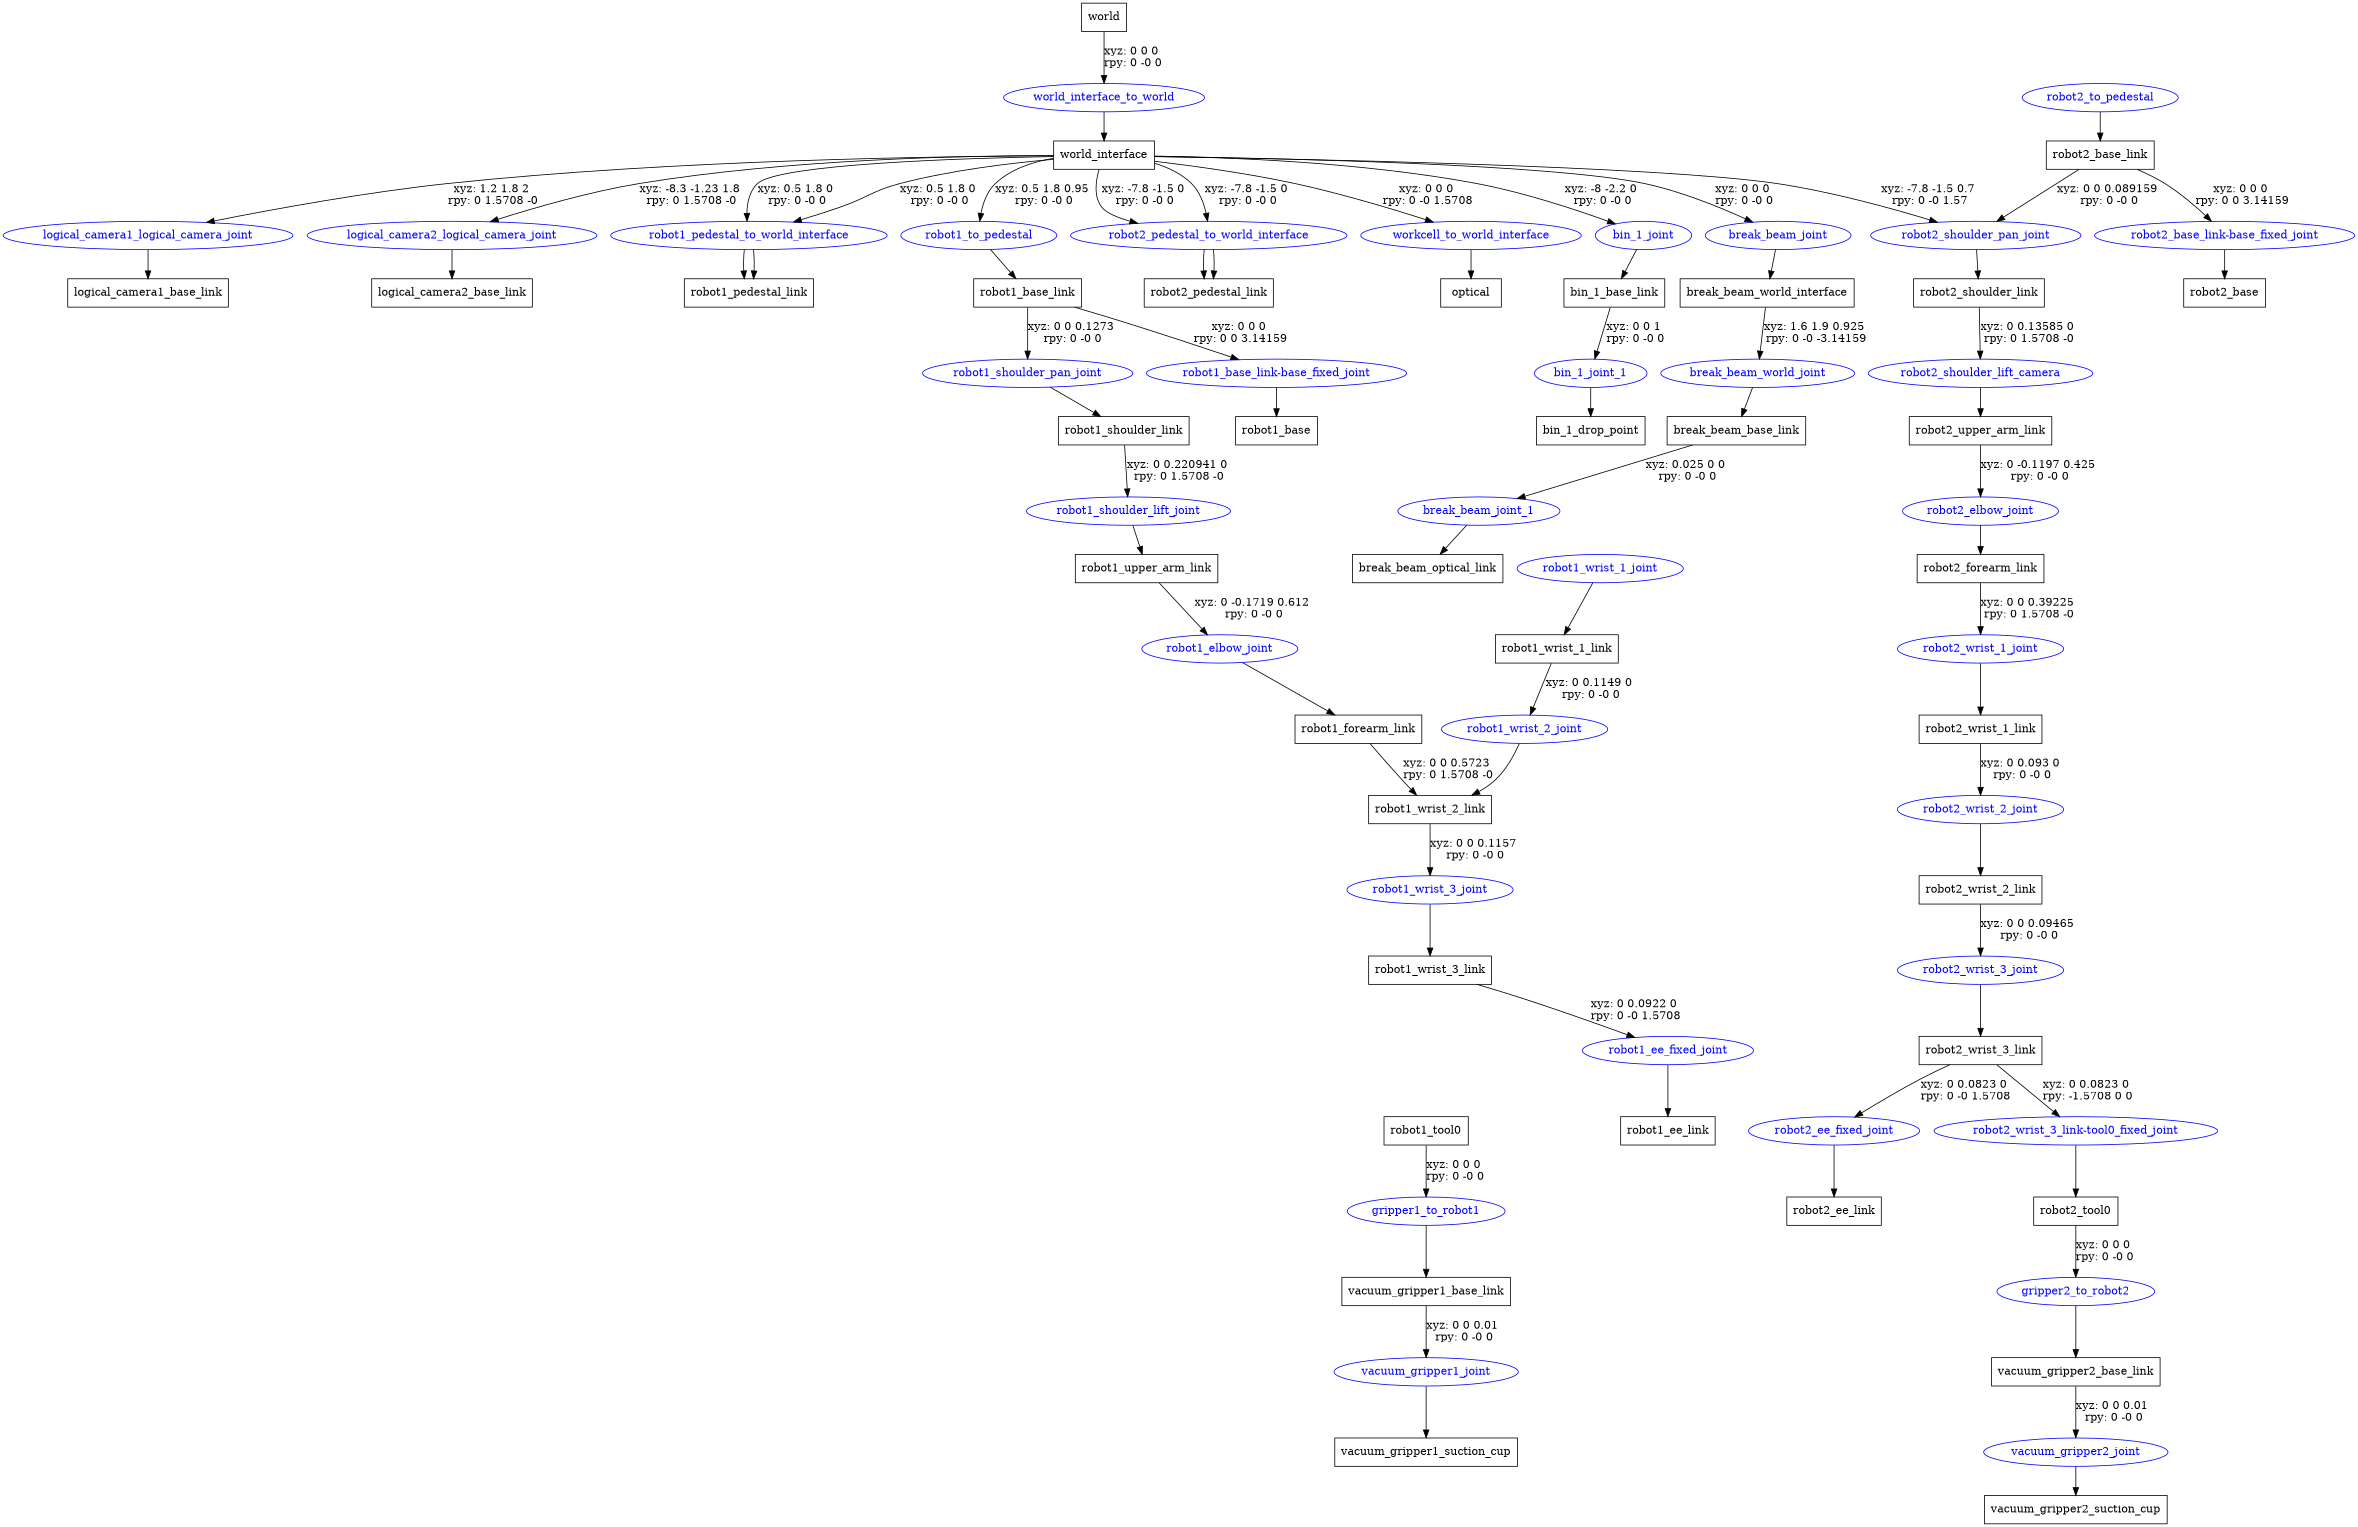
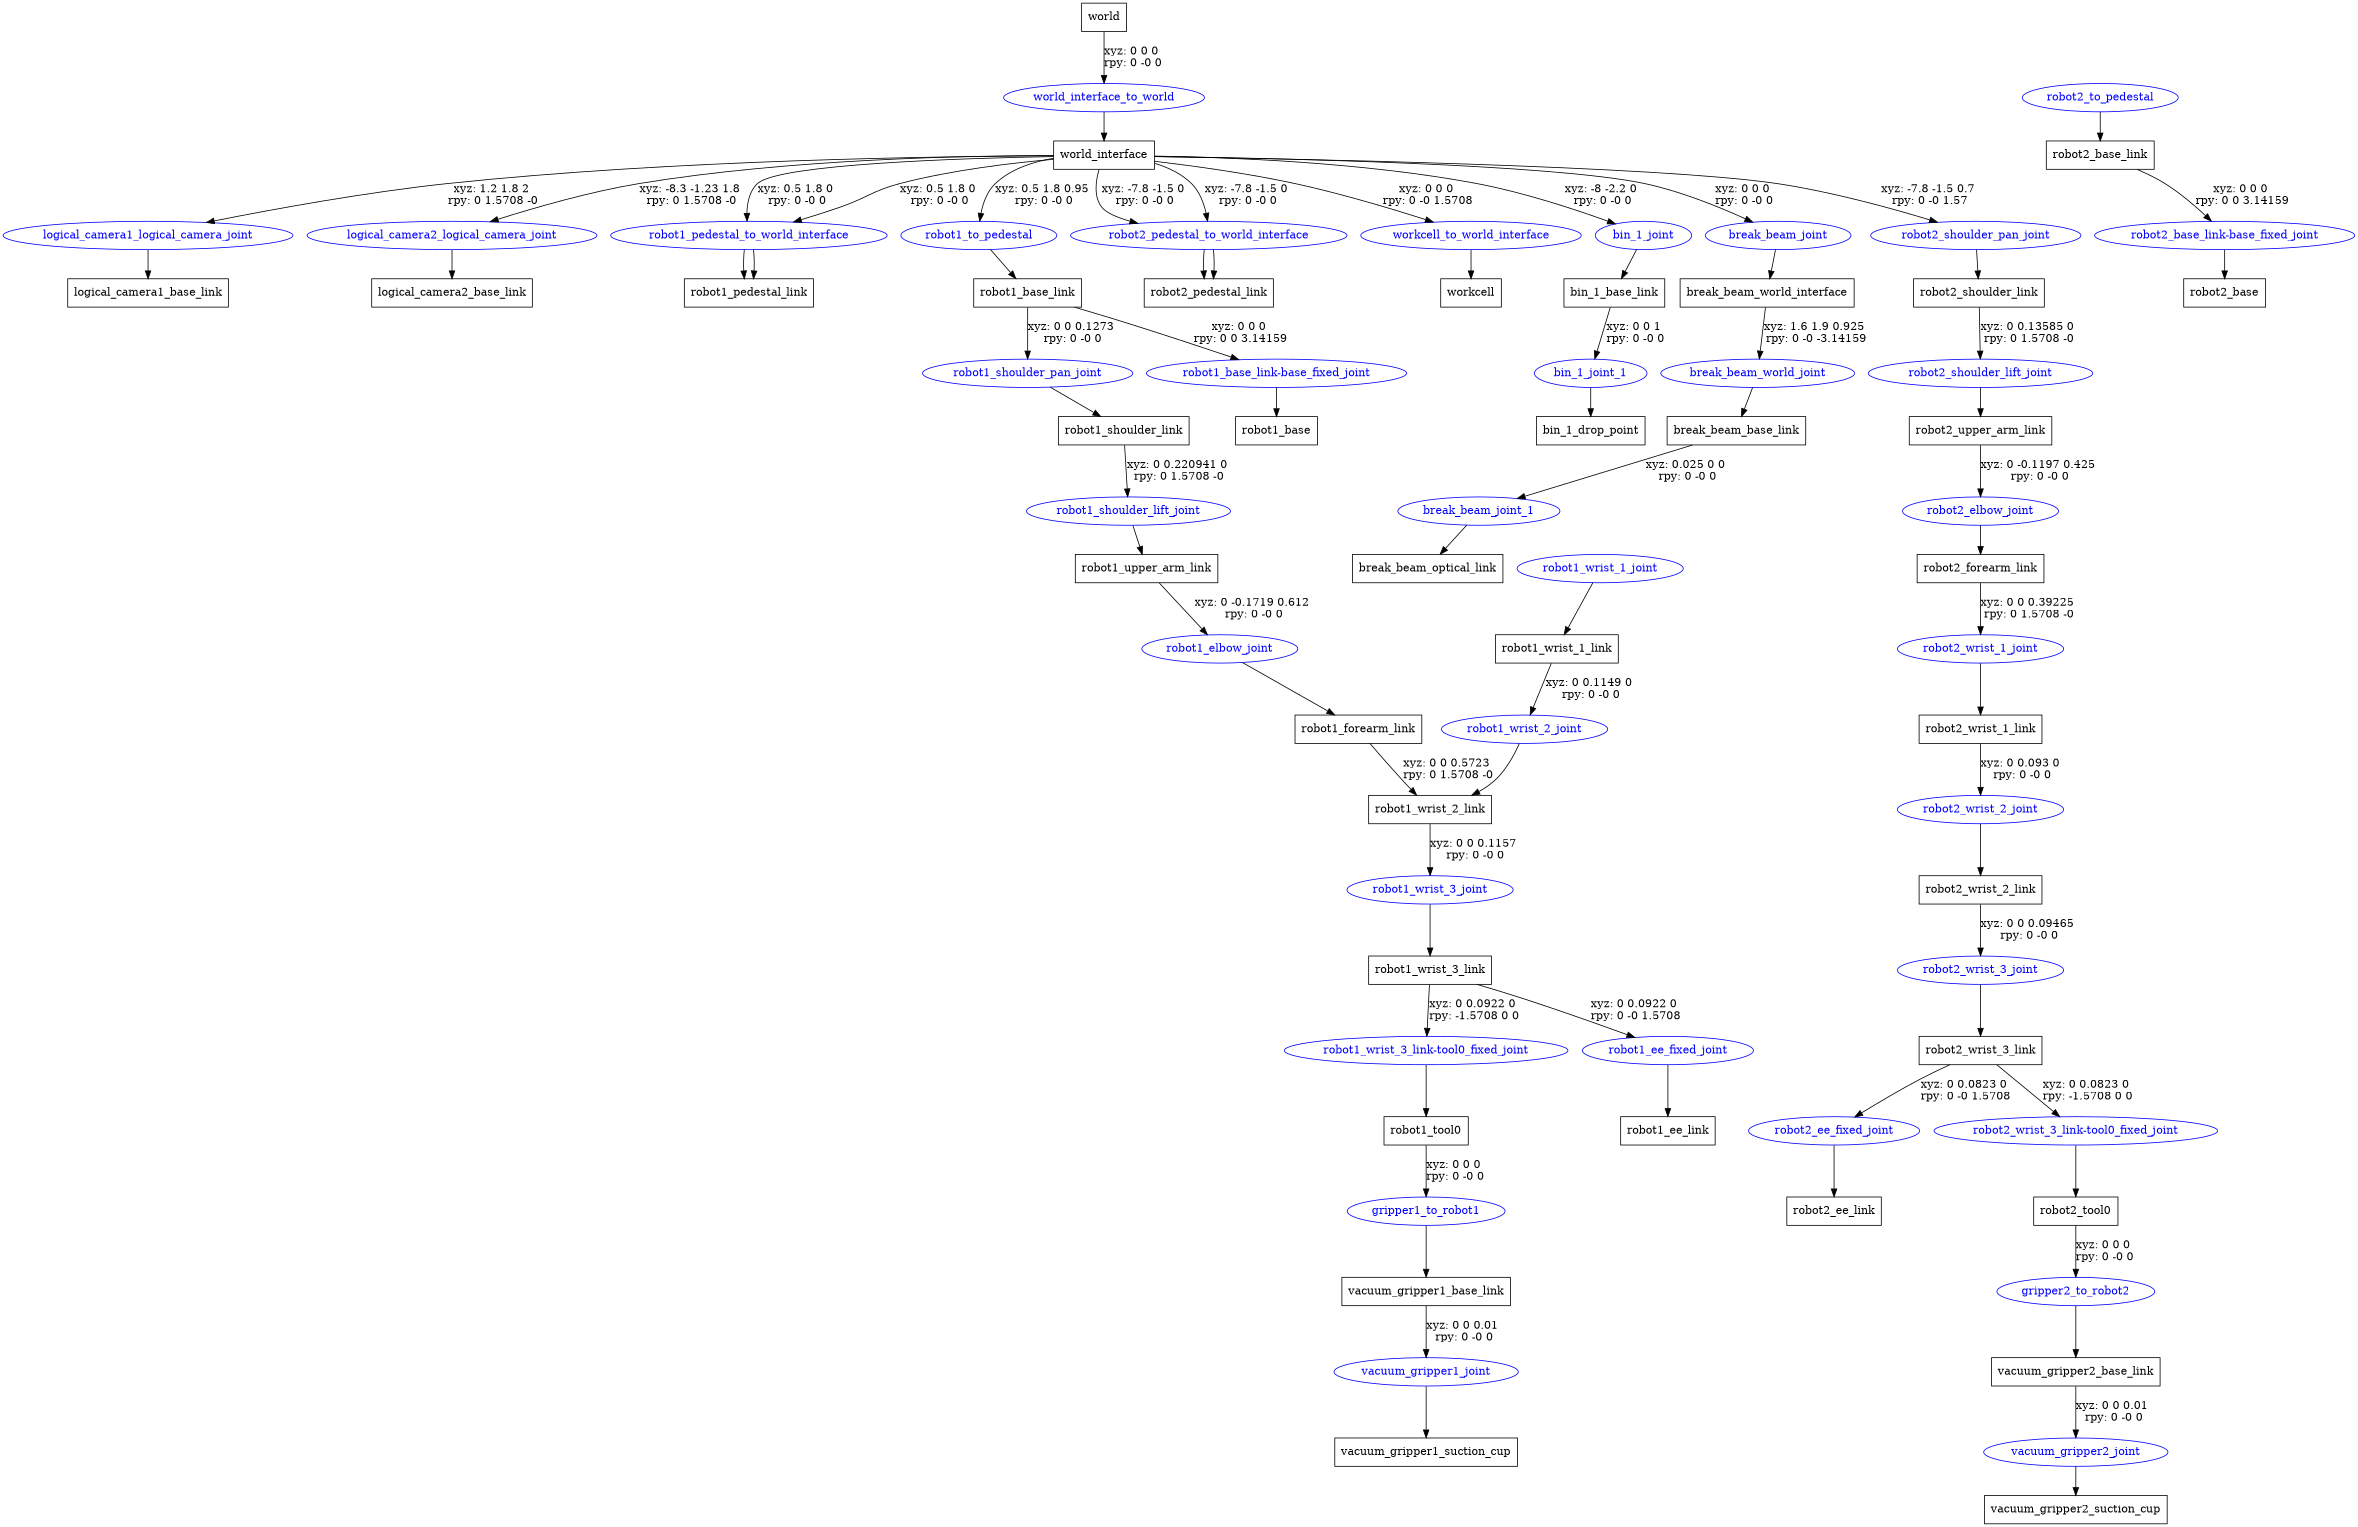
(2041, 193) -> none
(1471, 293) -> (1471, 293)
(1981, 373) -> (1981, 373)
none -> (1426, 1051)
